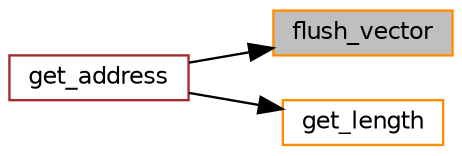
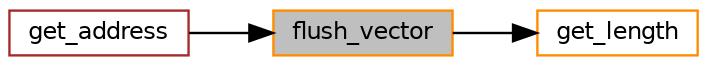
(224, 99) -> (483, 33)
